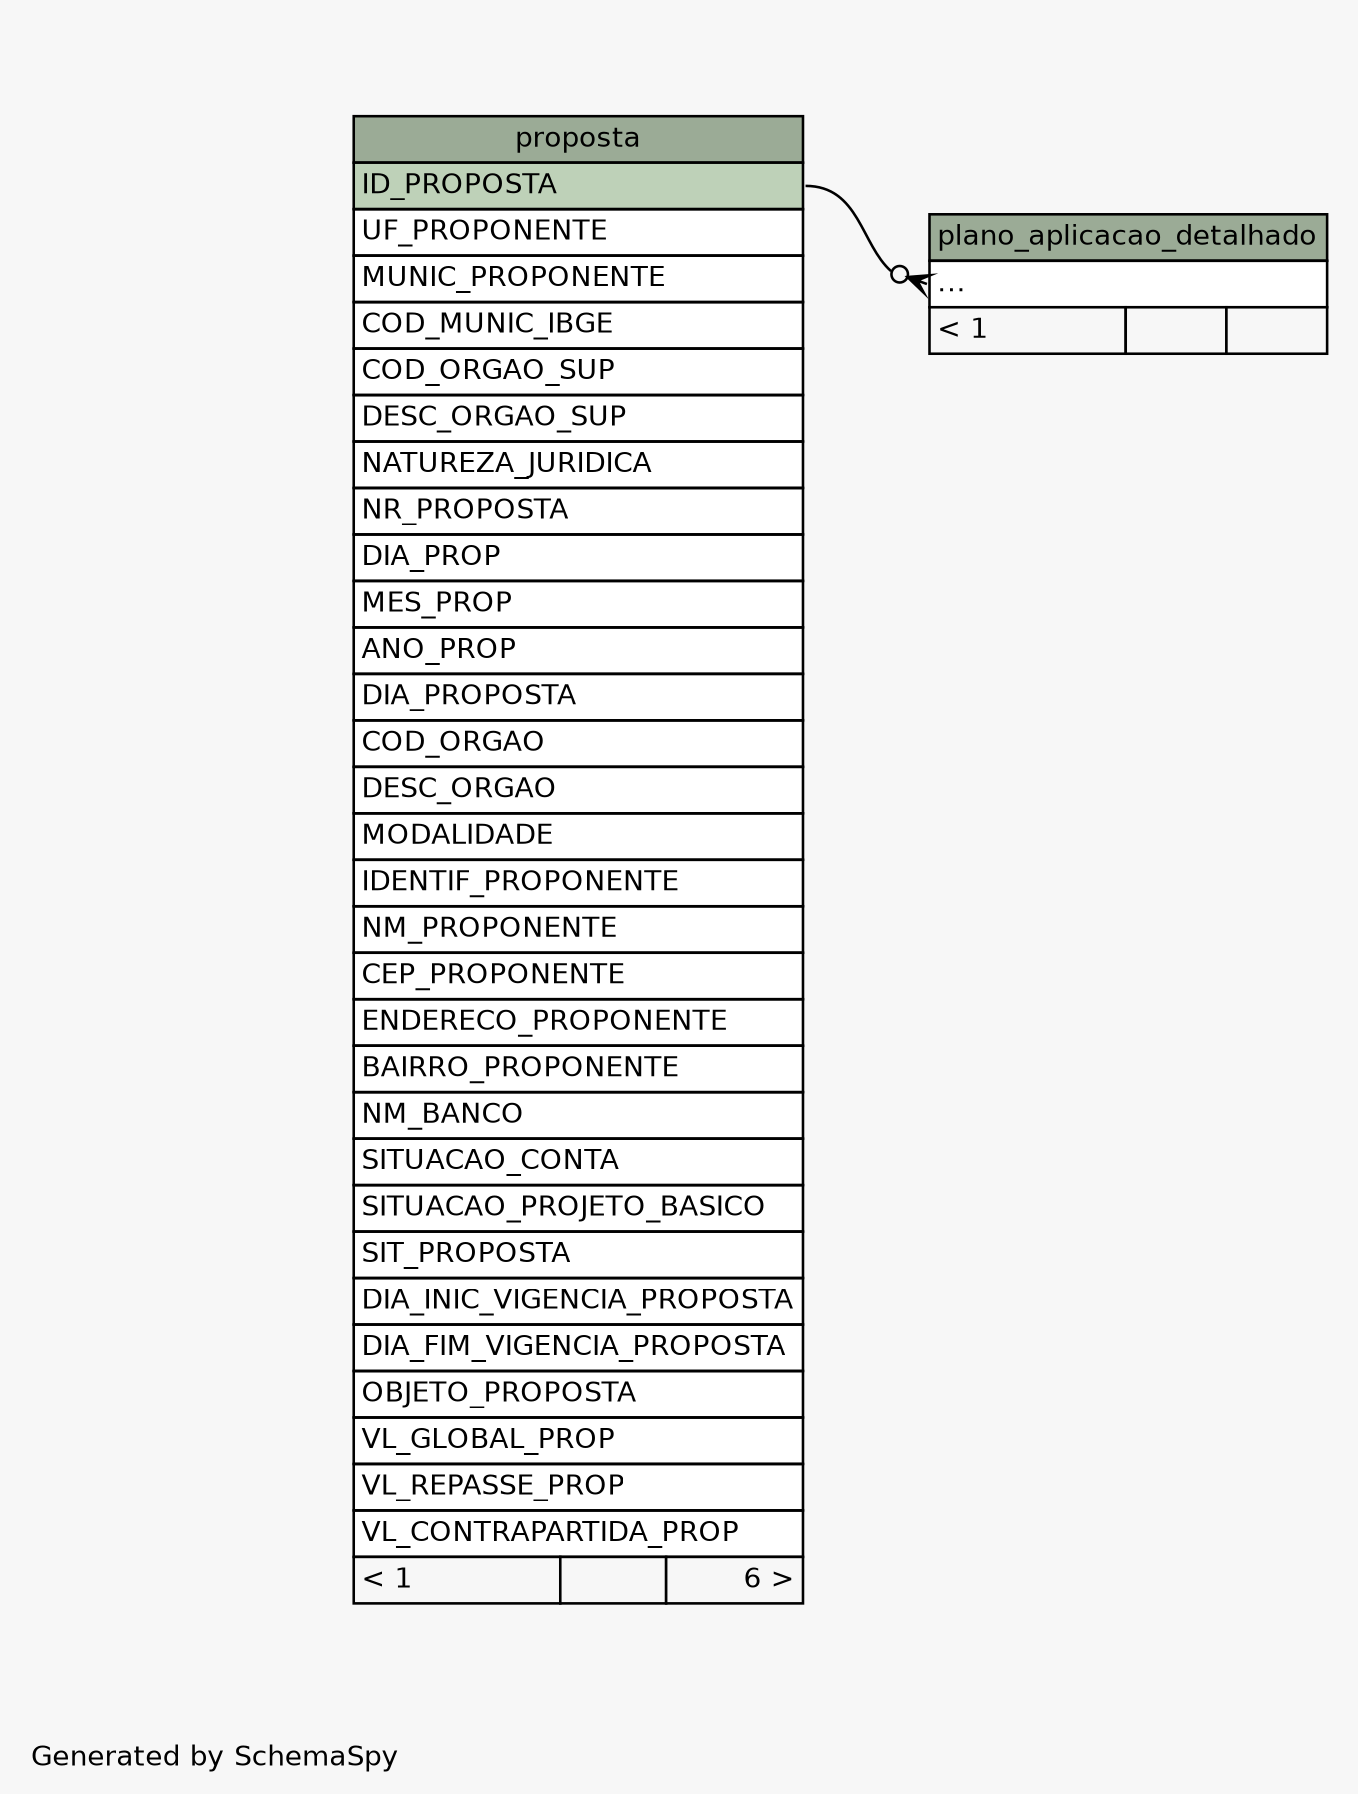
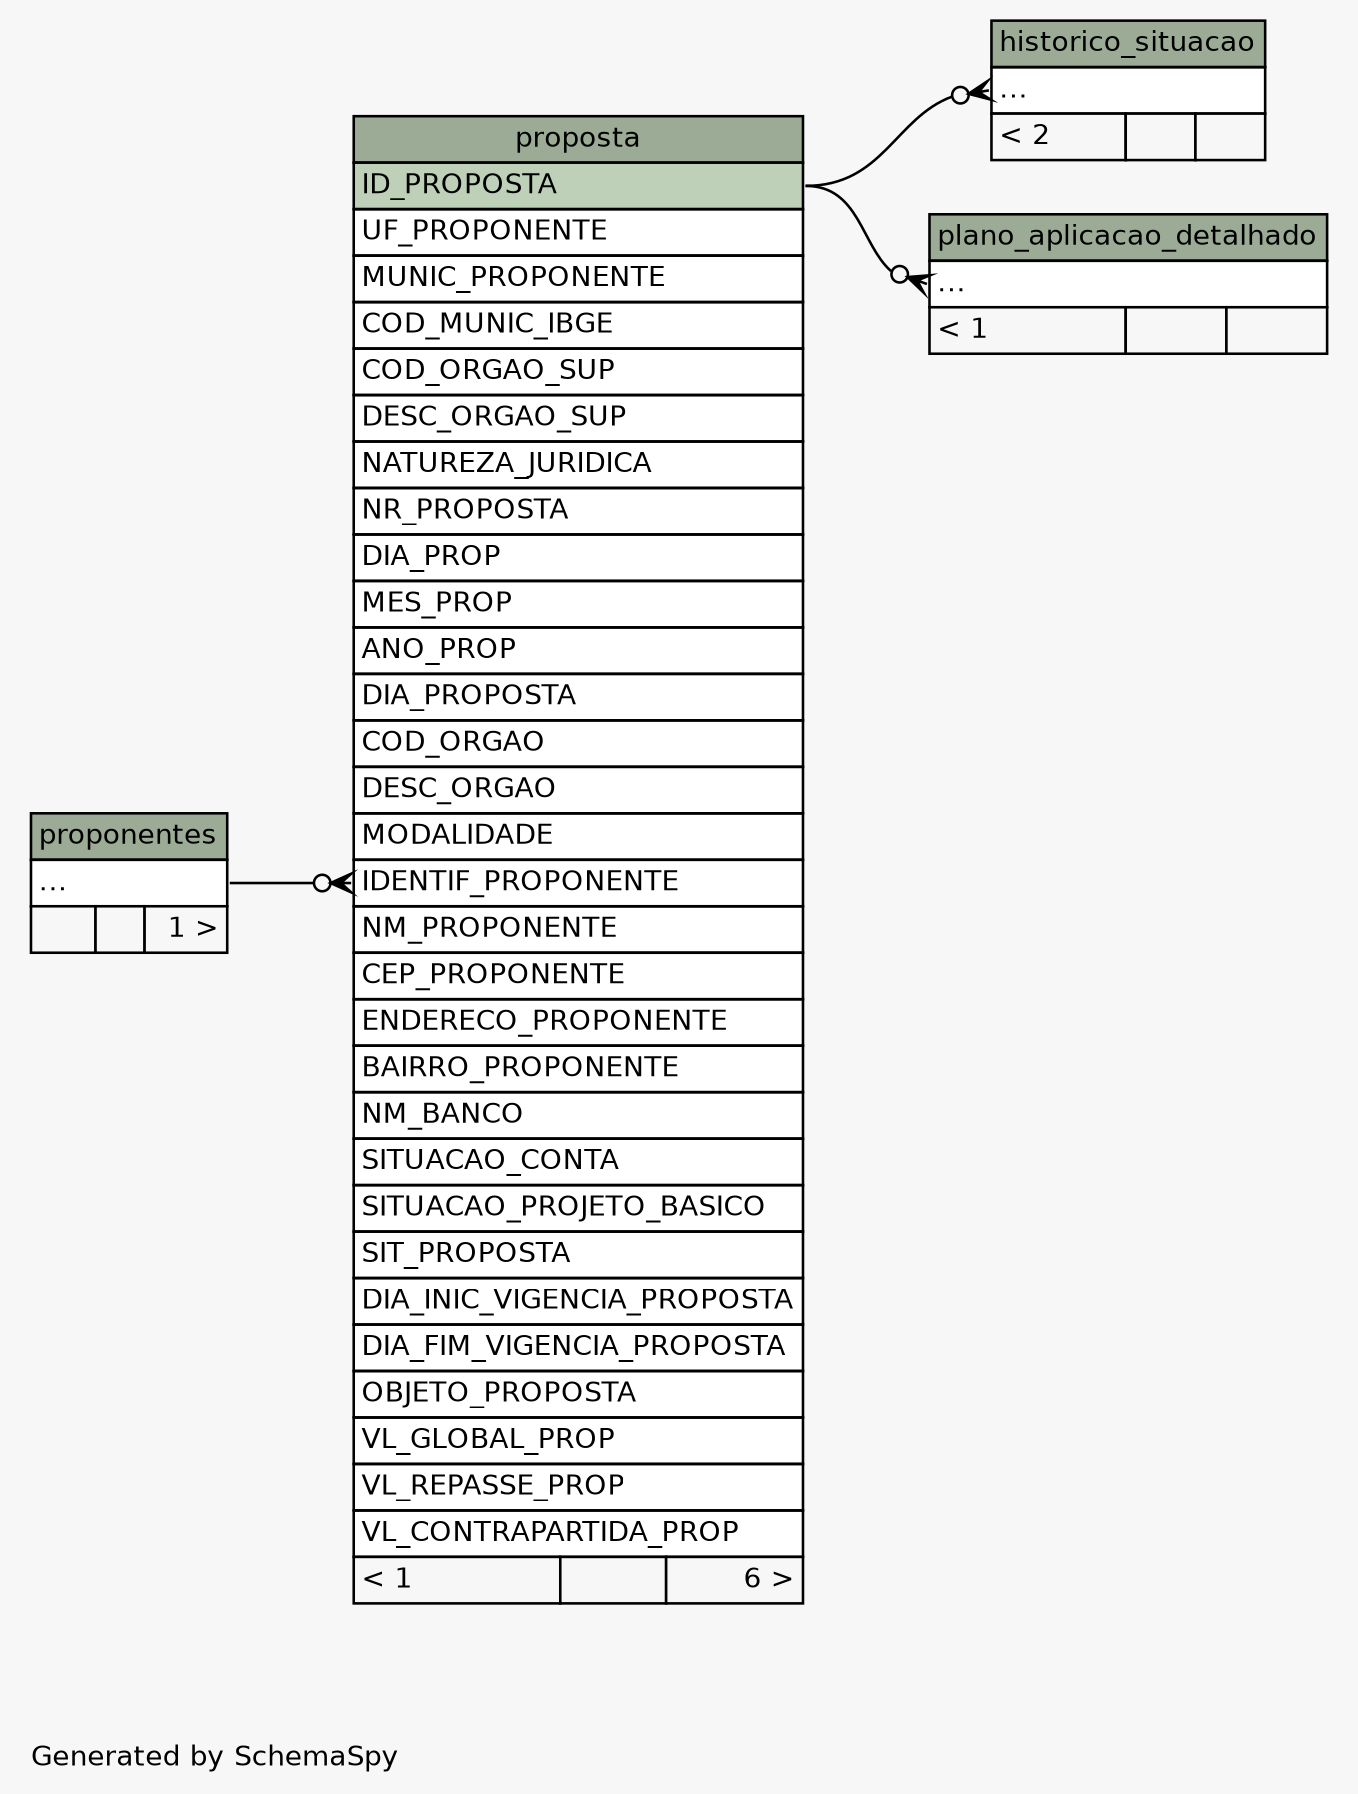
none -> (1128, 90)
none -> (129, 883)
